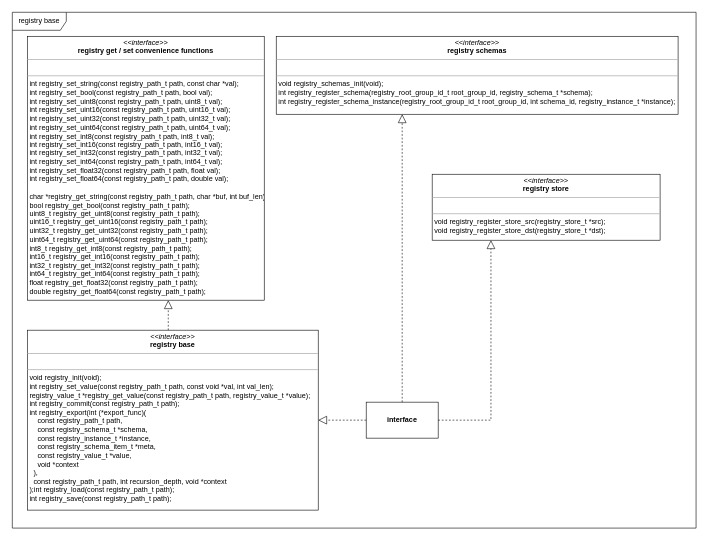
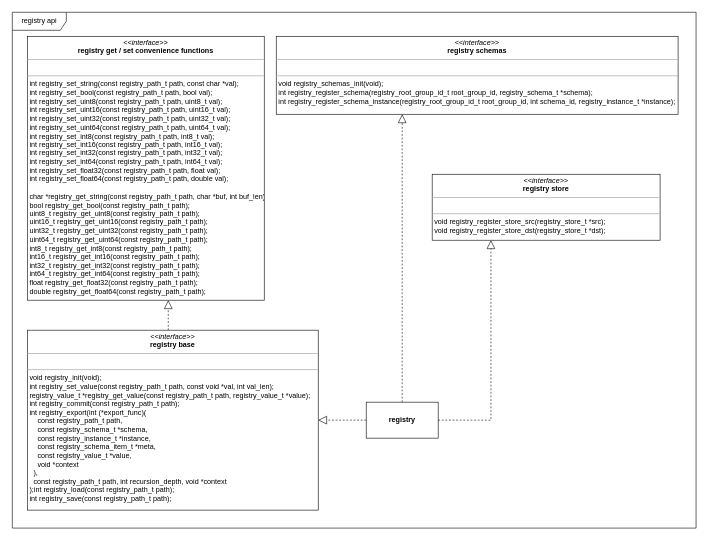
(39, 21) -> (39, 21)
(402, 420) -> (402, 420)
